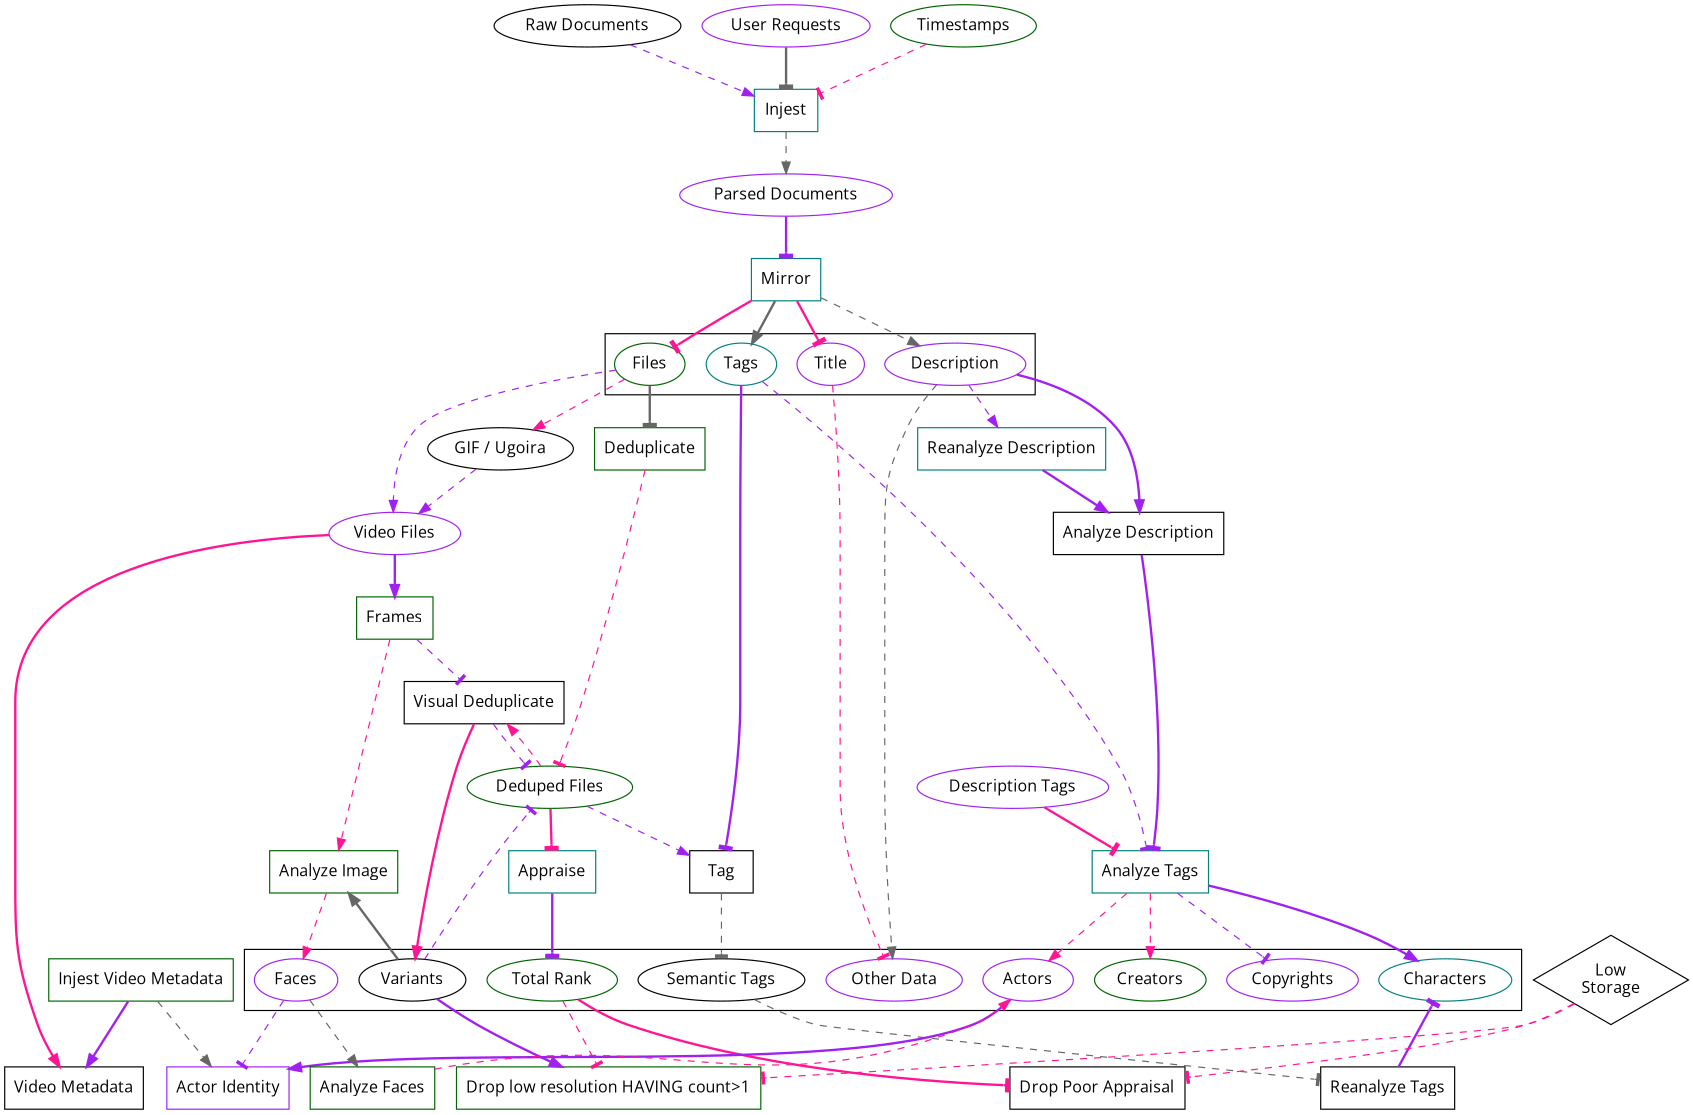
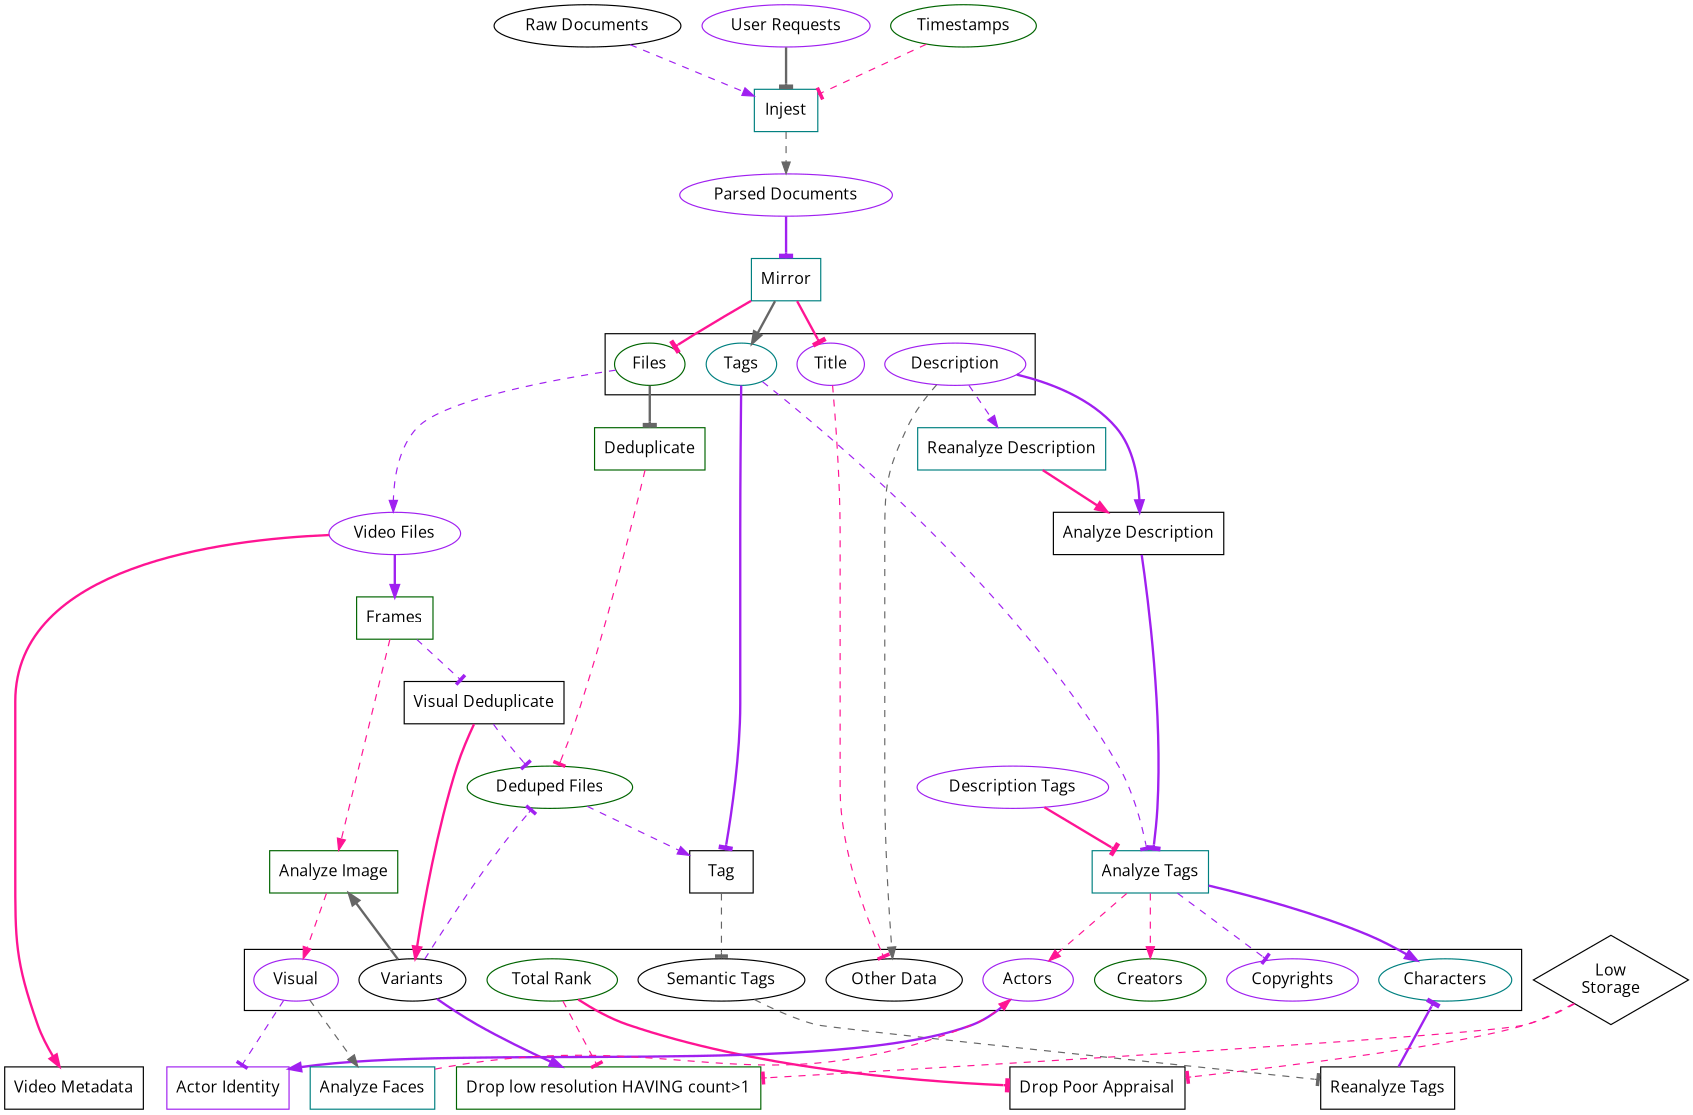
(865, 319) -> none
(501, 449) -> none
(1070, 488) -> (1070, 488)
(528, 749) -> none
(552, 872) -> none
(141, 980) -> none
(296, 980) -> (296, 980)
(894, 980) -> (894, 980)
(372, 1088) -> (372, 1088)
